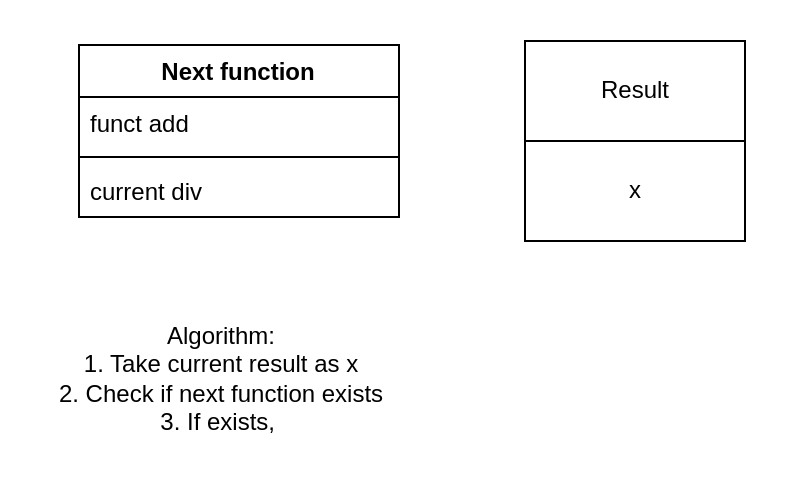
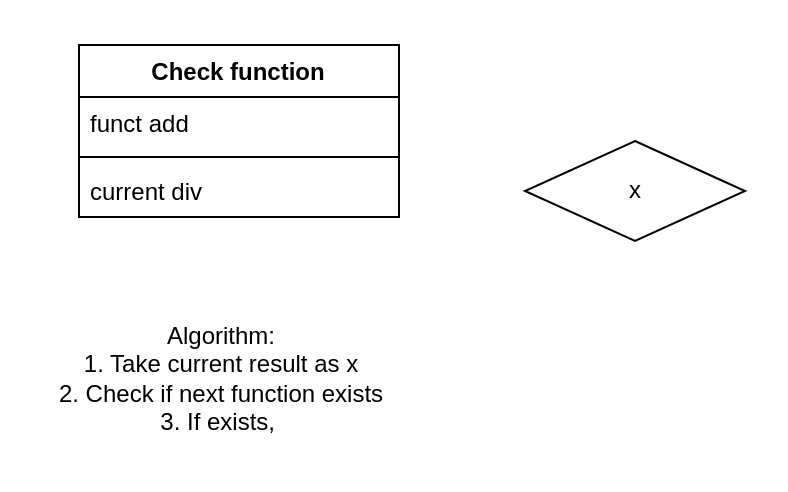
(238, 72) -> (238, 72)
(635, 91) -> none
(635, 191) -> (635, 191)
